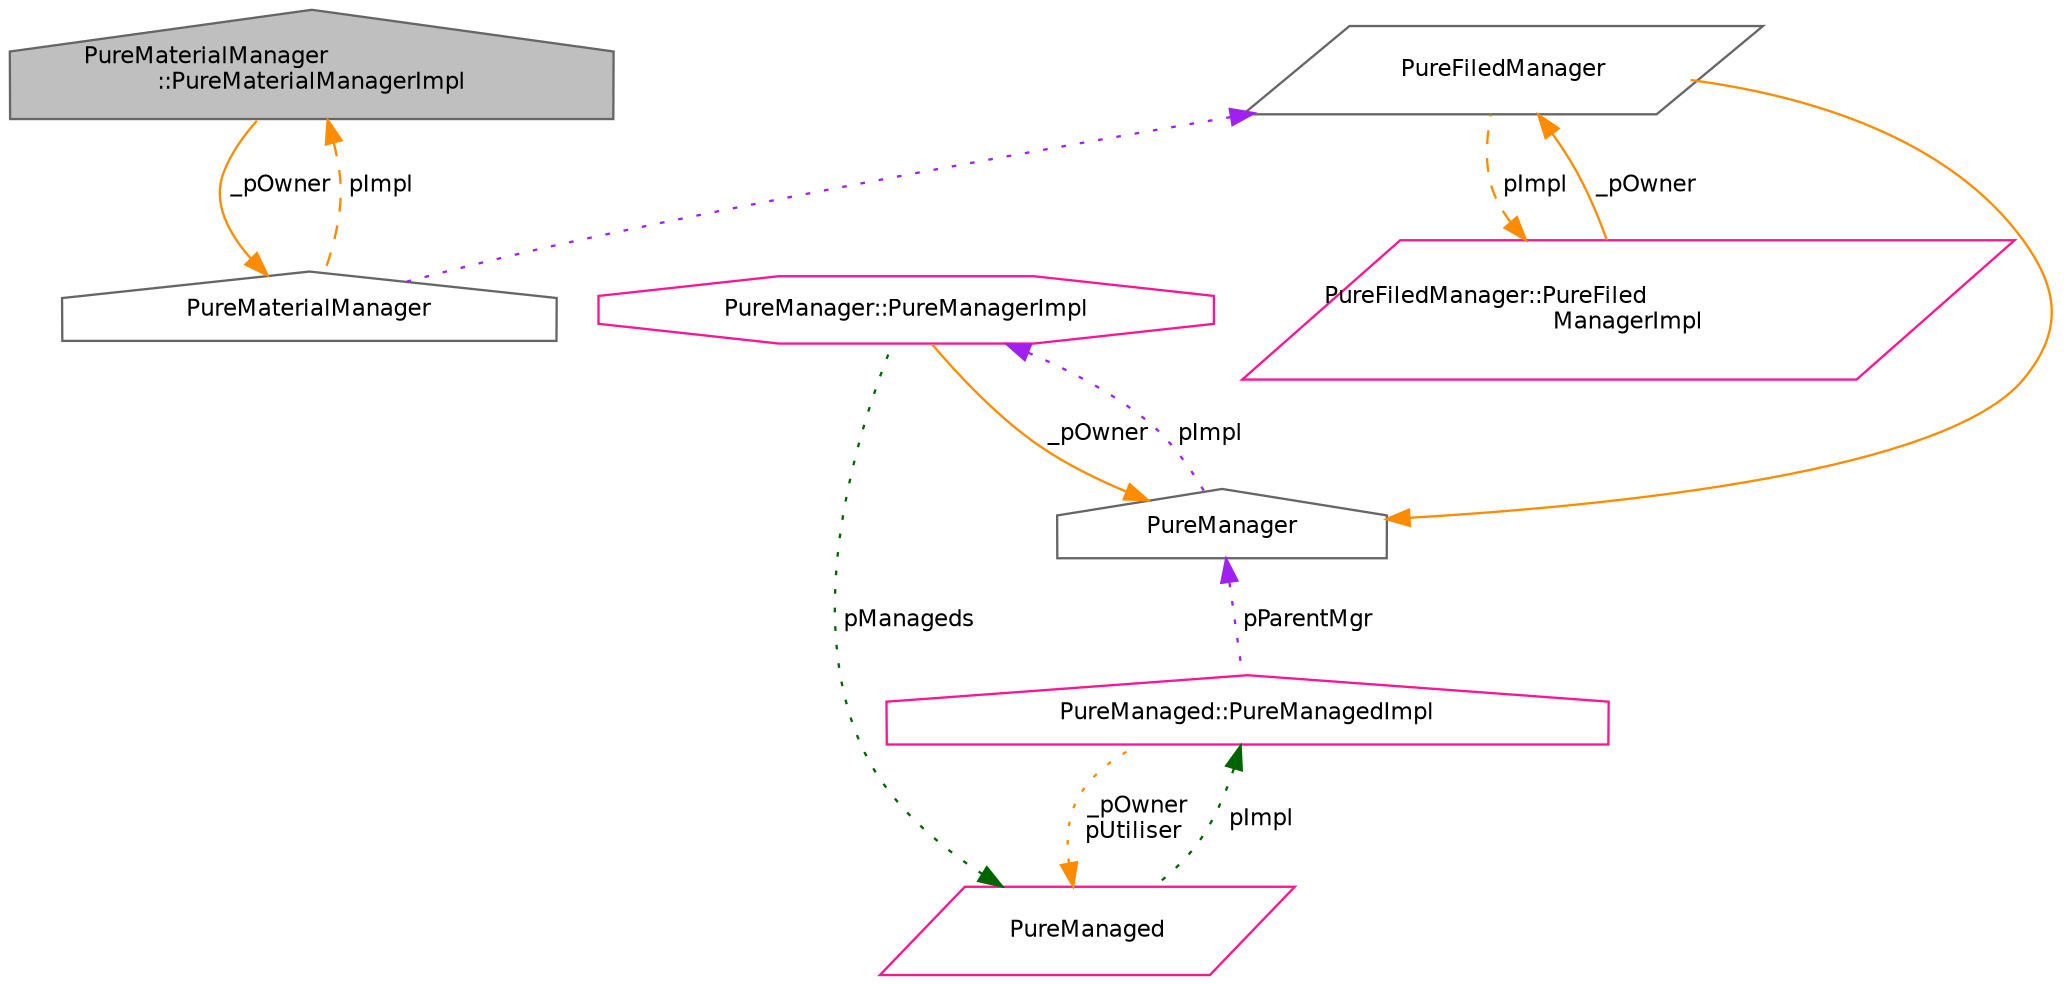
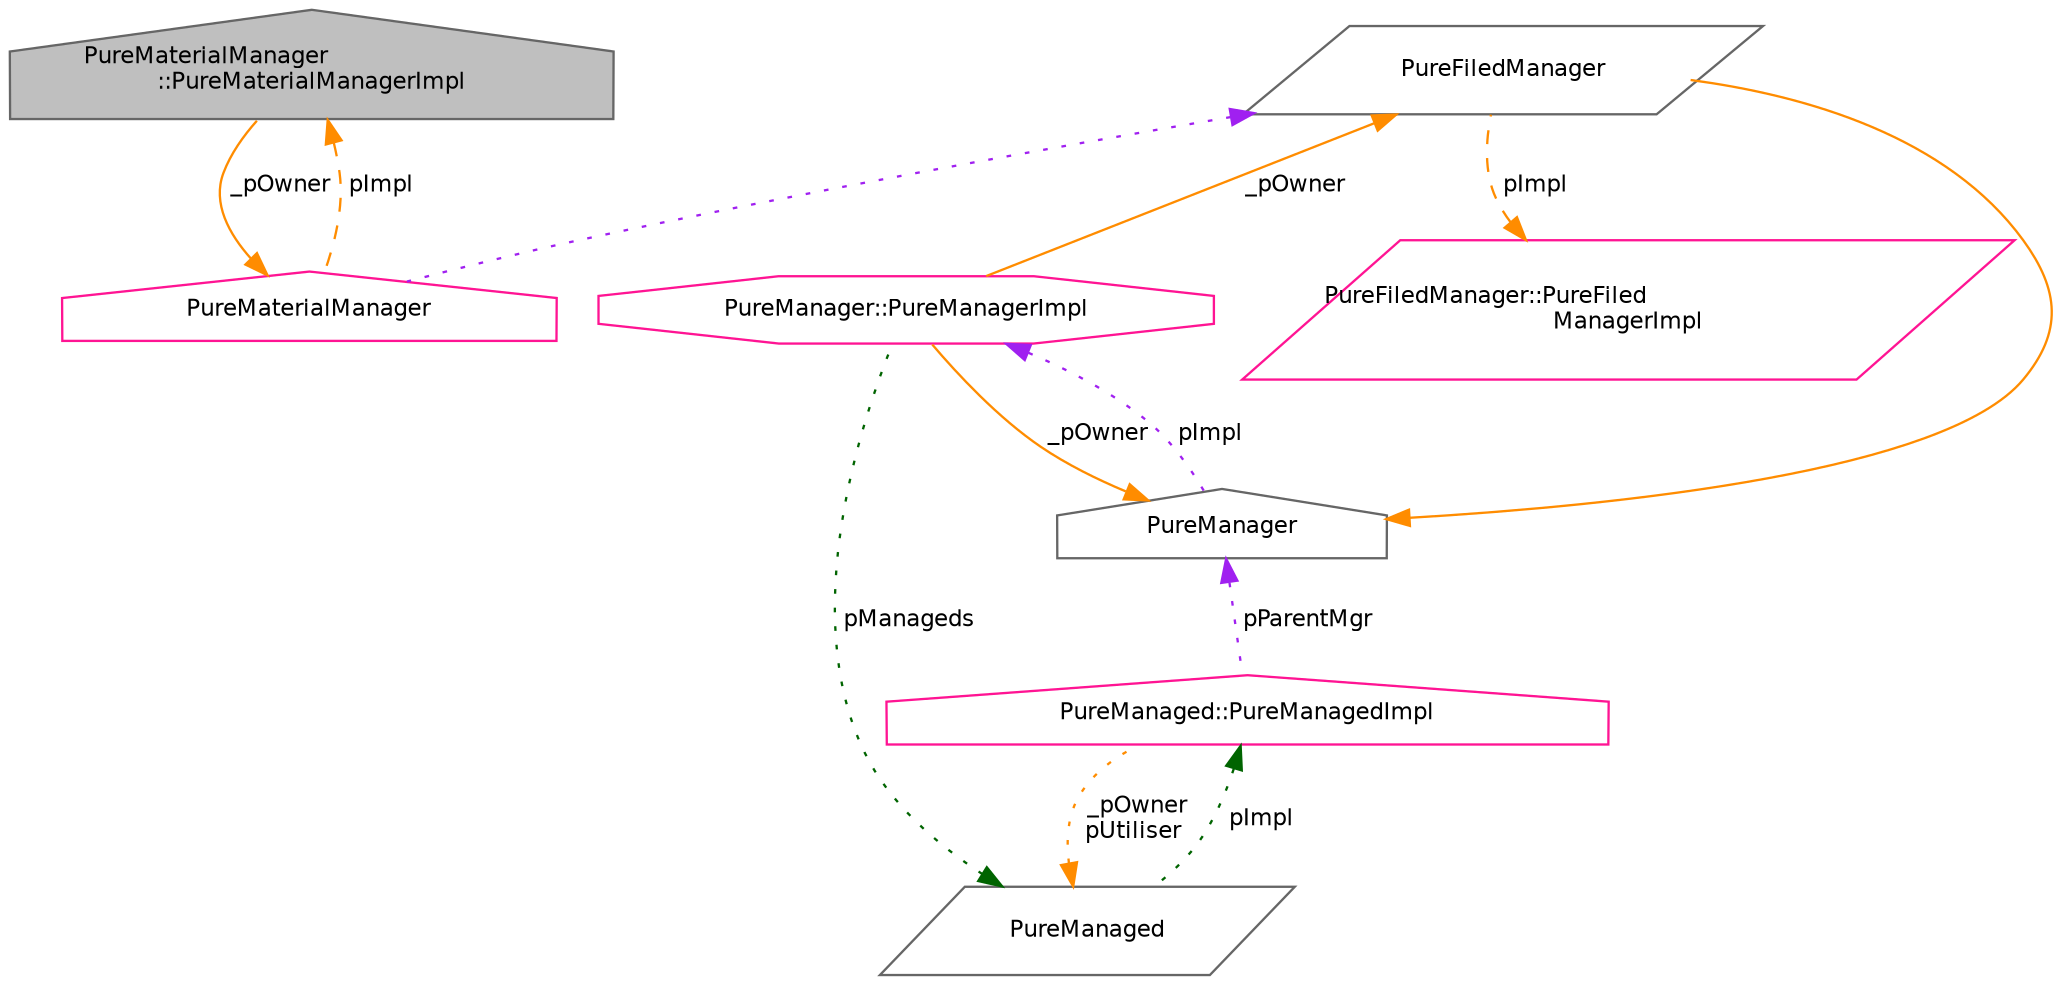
(1584, 185) -> (1180, 200)
(309, 310) -> (309, 310)
(1087, 931) -> (1087, 931)
